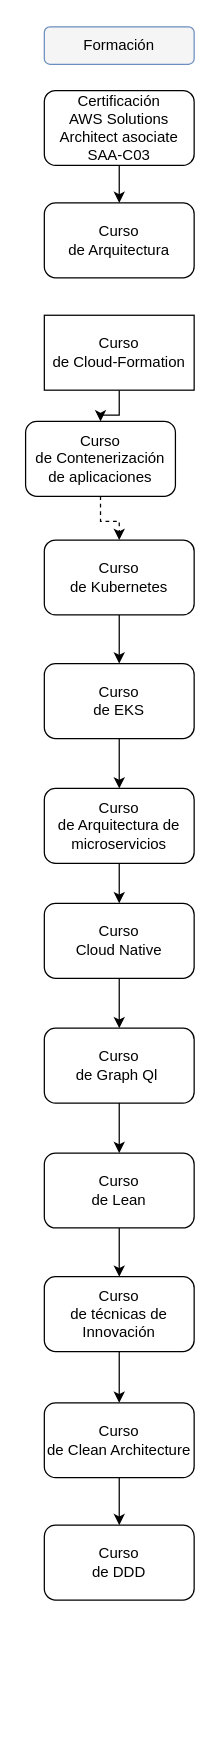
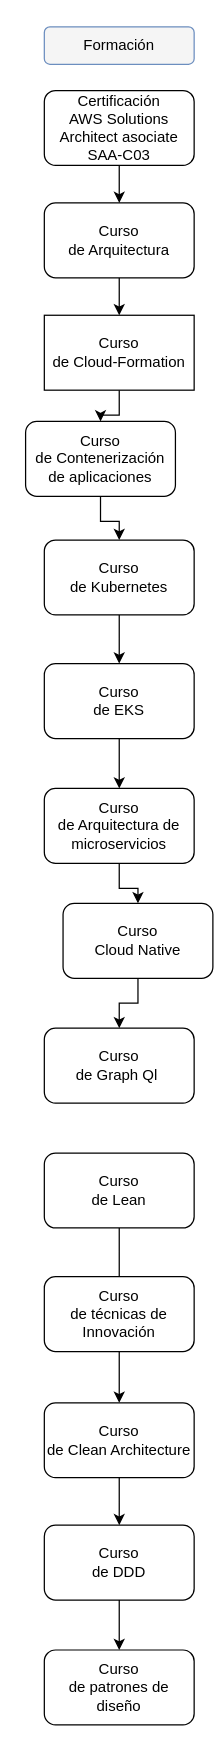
none -> (119, 300)
(103, 521) -> (103, 521)
(119, 941) -> (138, 941)
(119, 1124) -> none
(119, 1267) -> (119, 1270)
none -> (119, 1622)
none -> (119, 1688)
